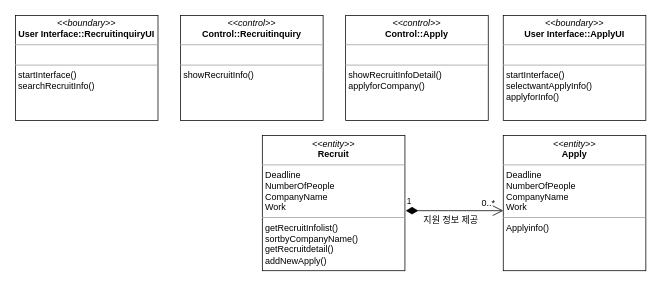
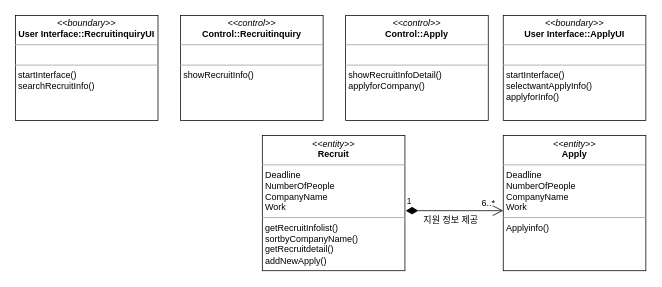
(488, 203) -> (488, 203)
